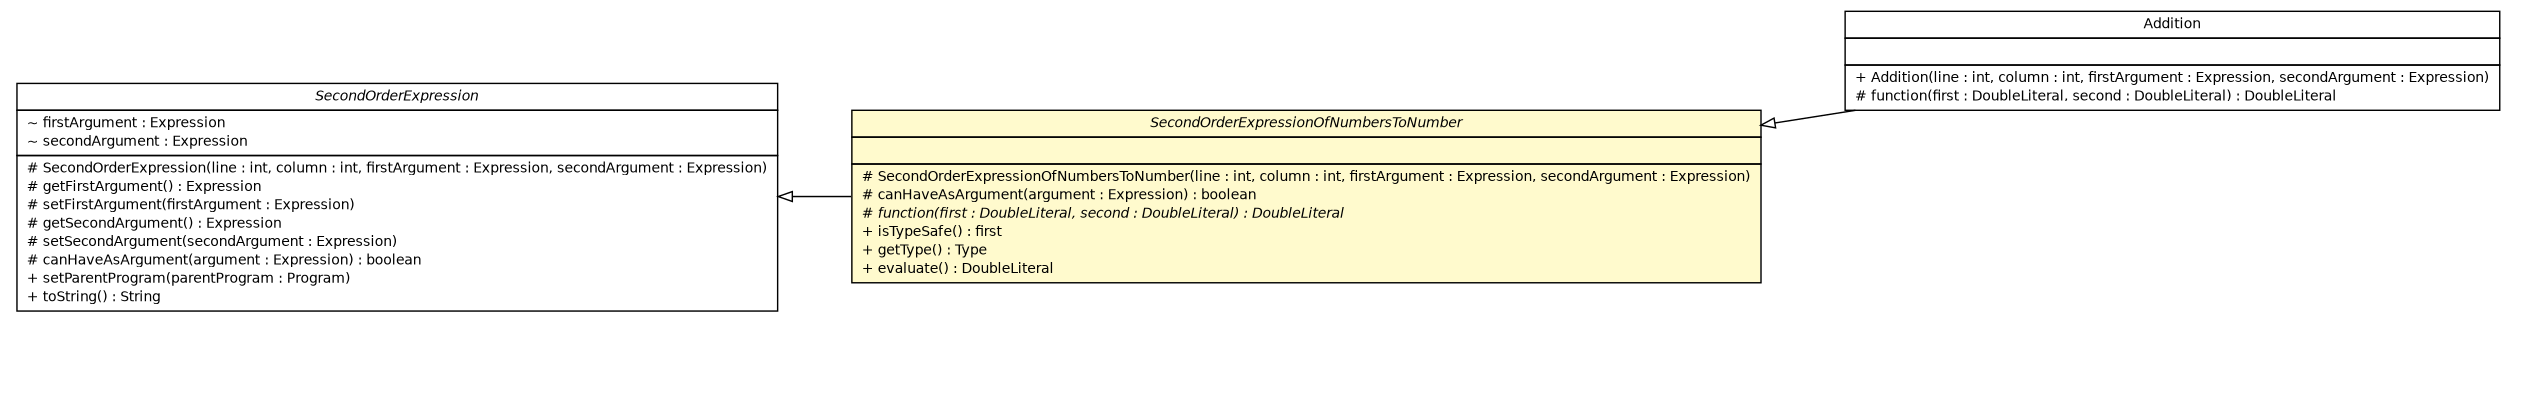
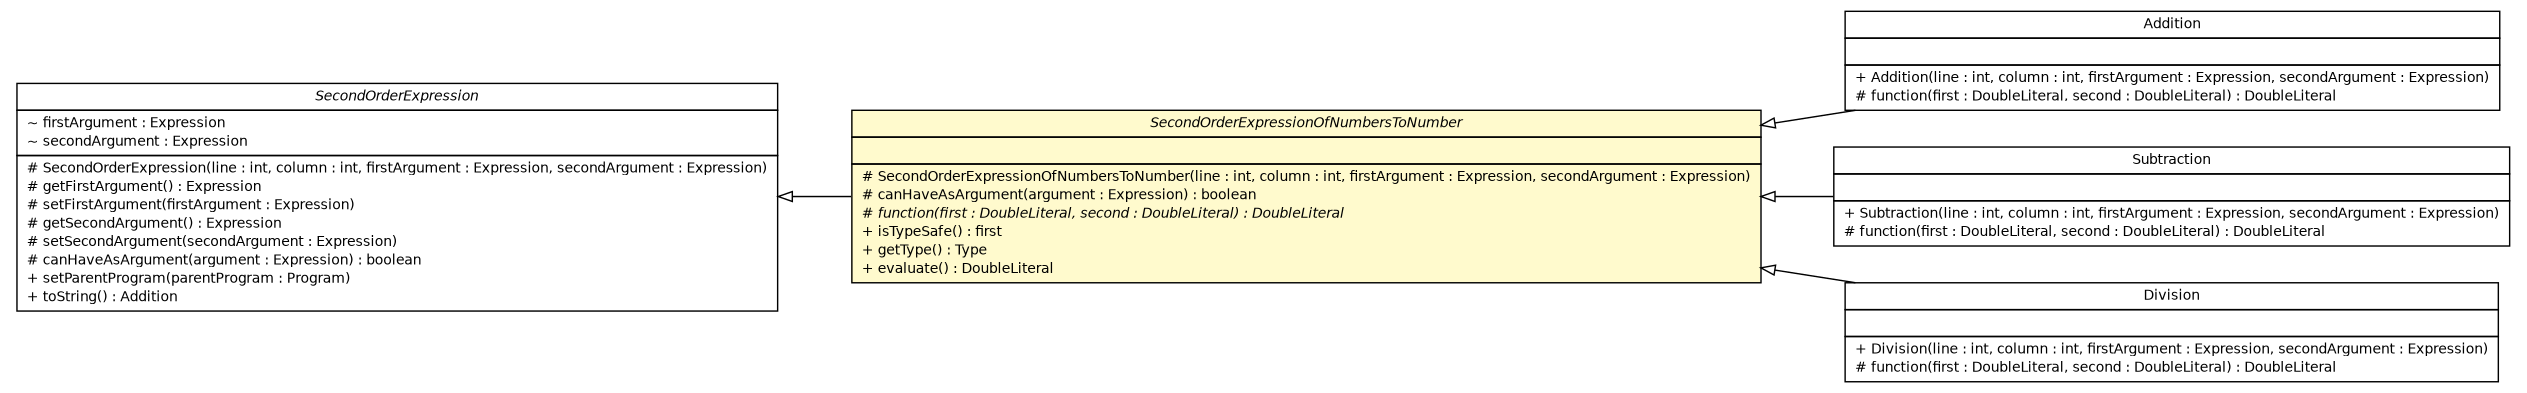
none -> (2172, 197)
(94, 297) -> (103, 297)
none -> (2172, 332)
